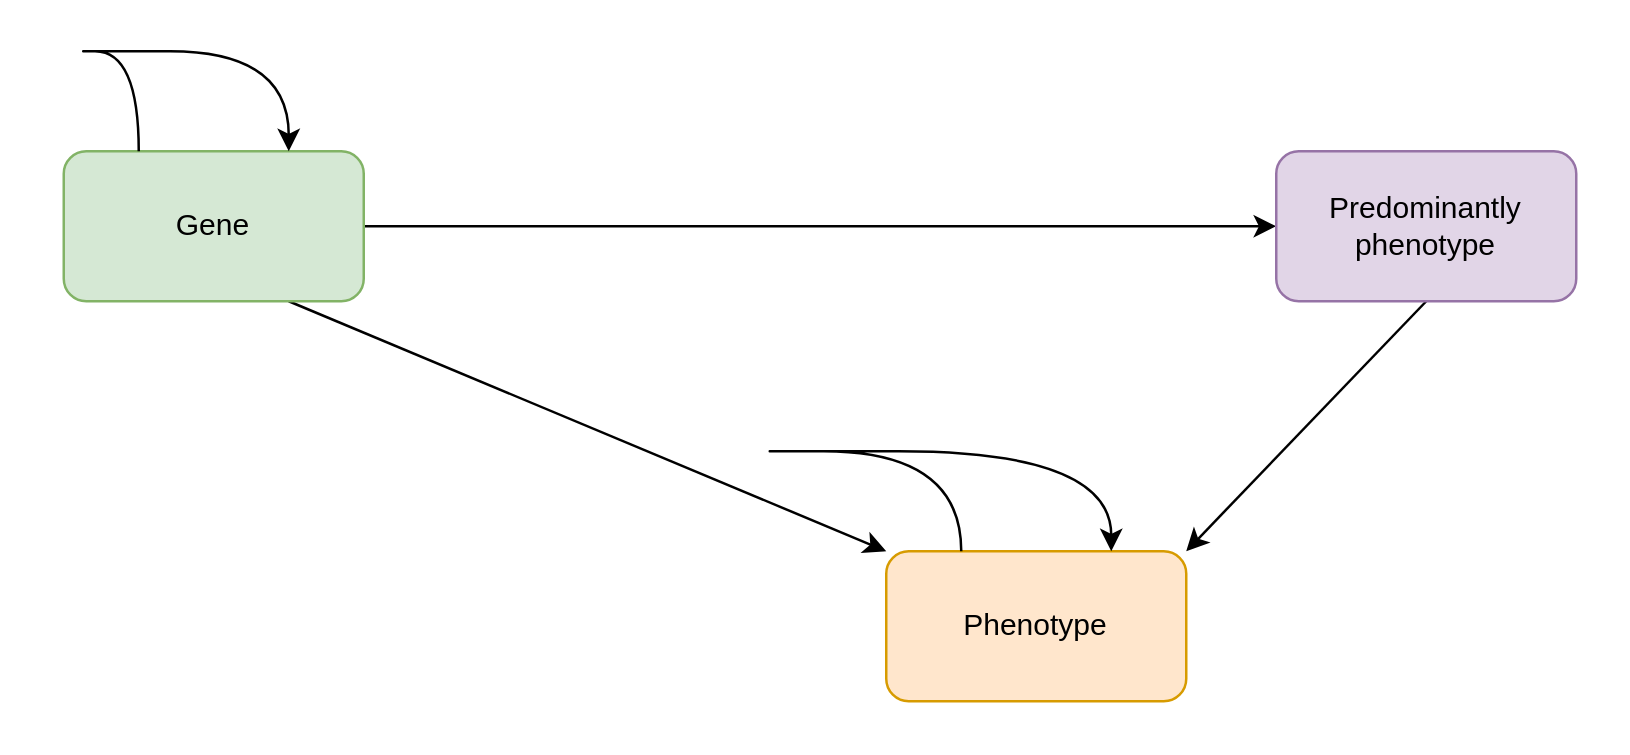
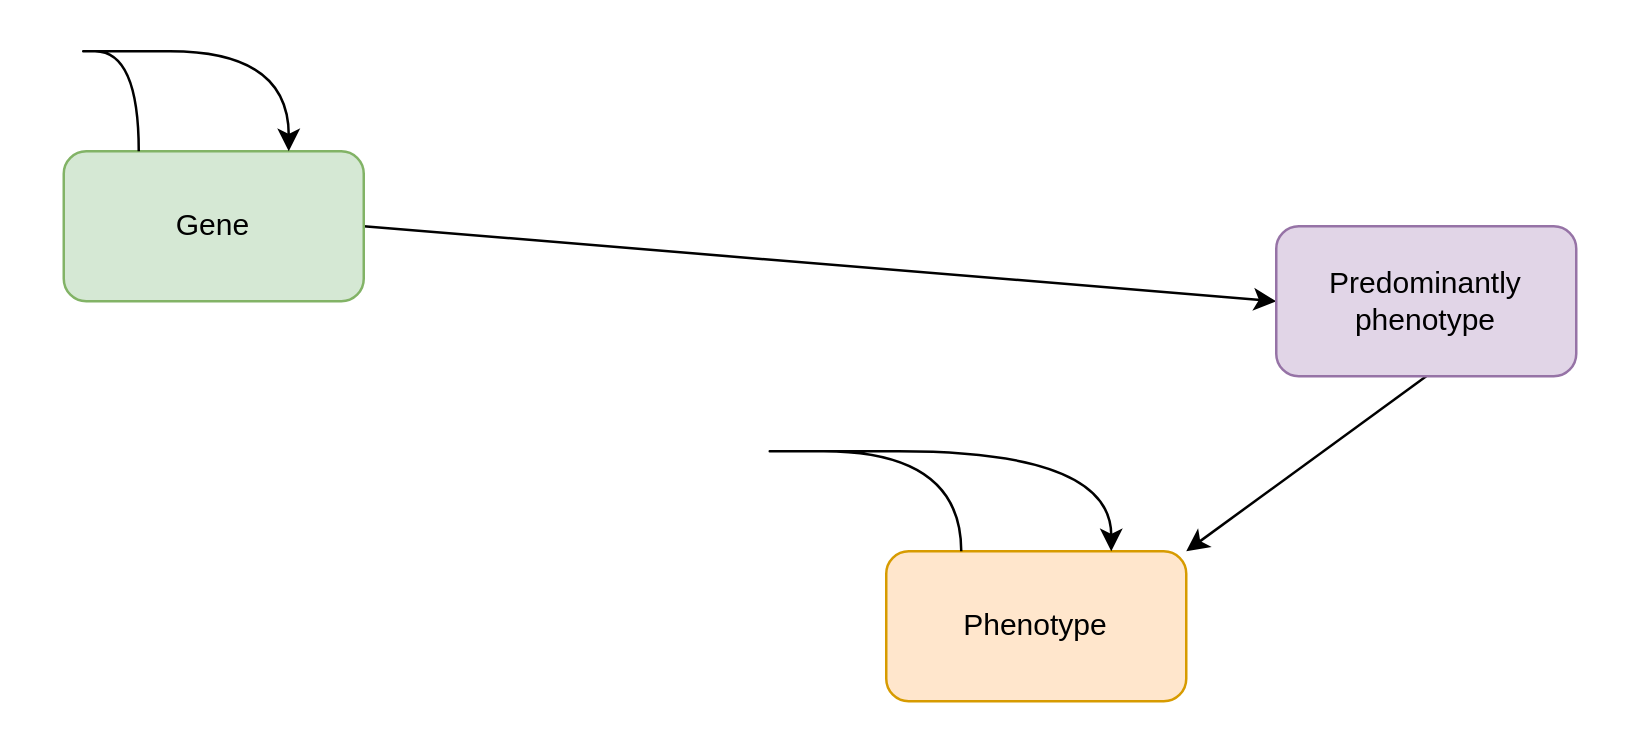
(1426, 226) -> (1426, 301)
(580, 423) -> none
